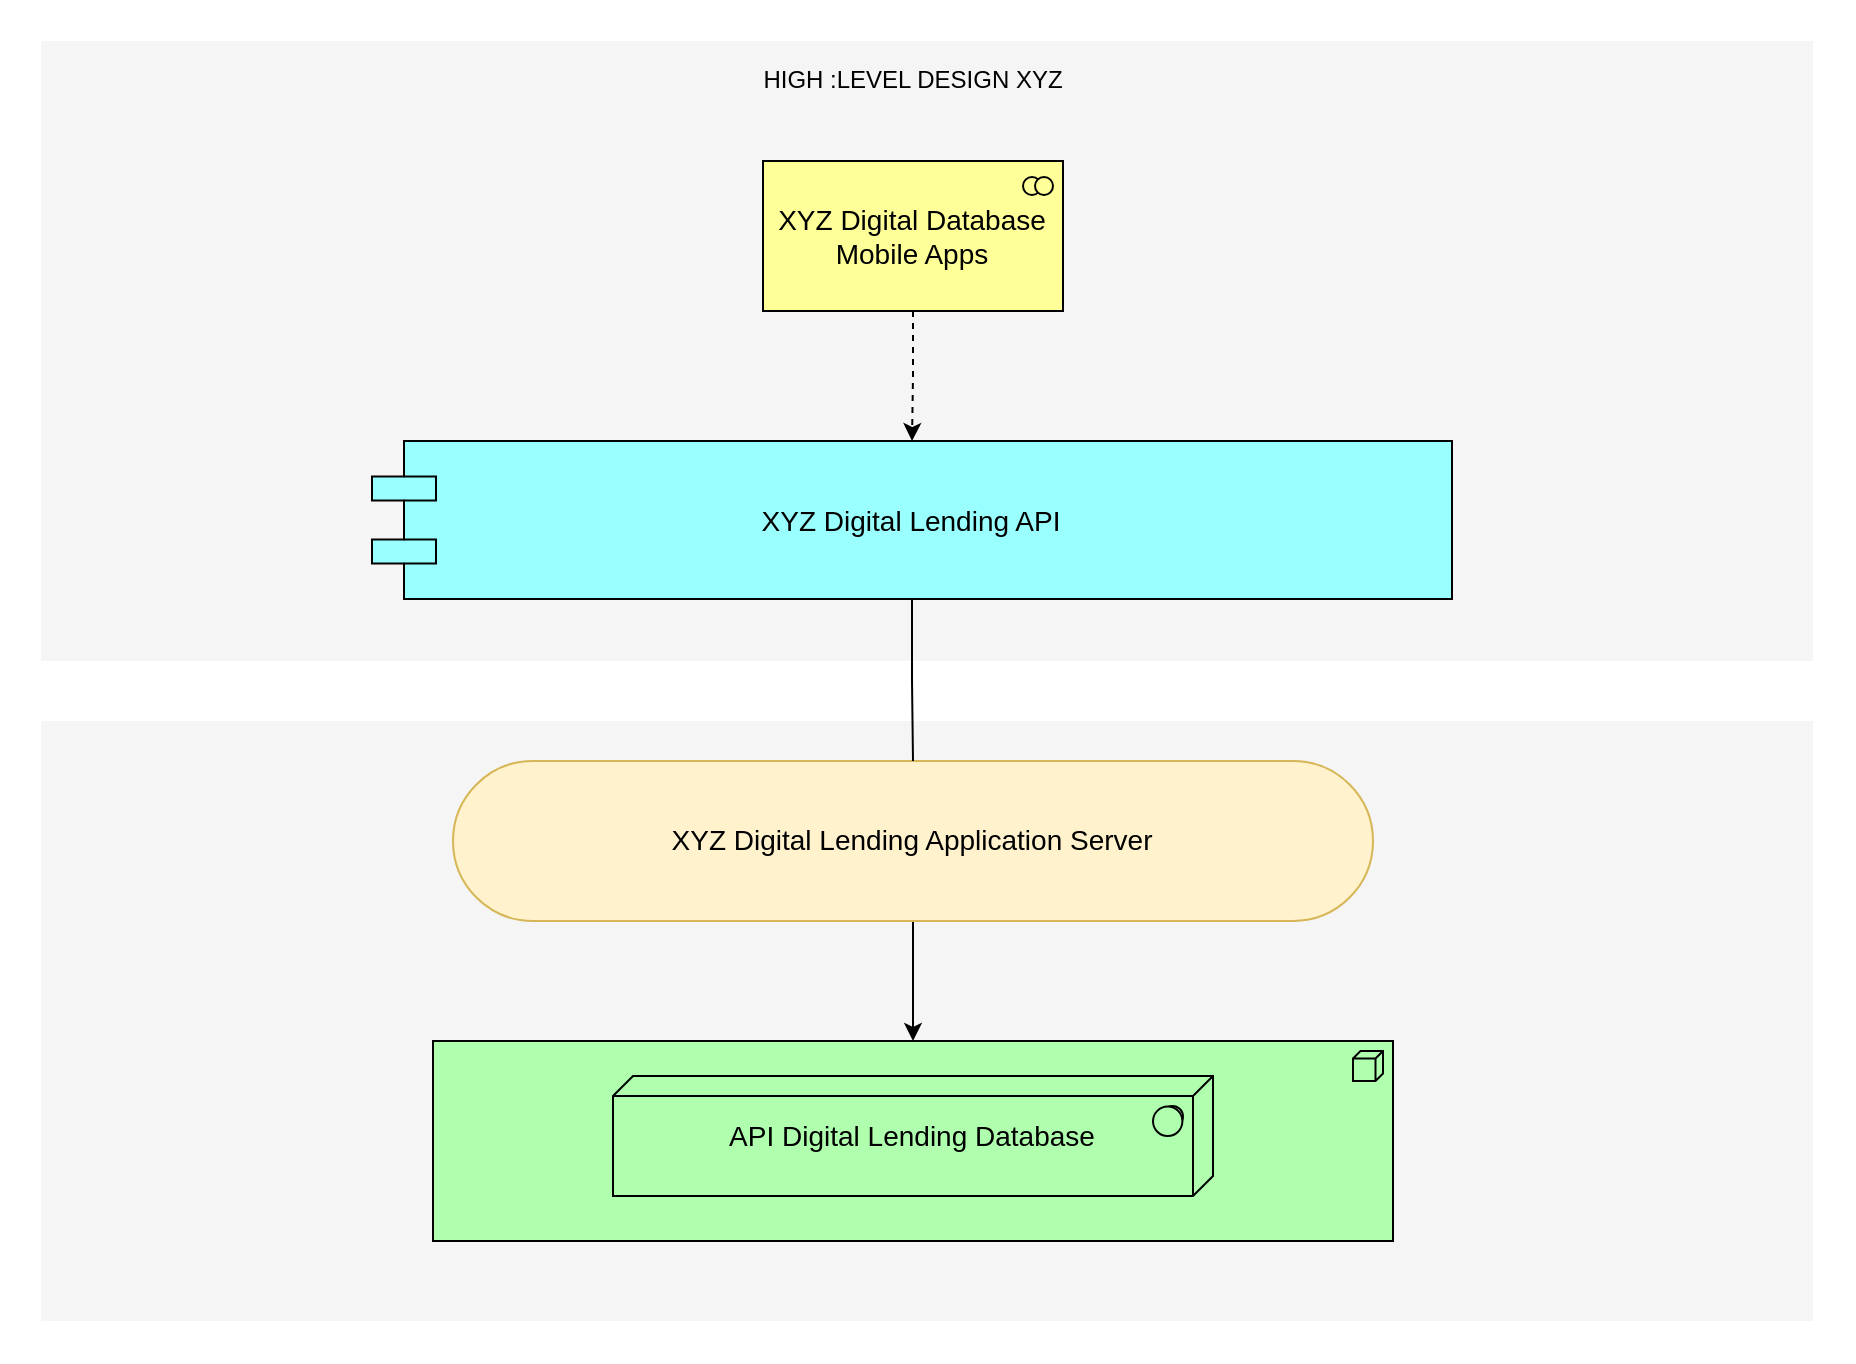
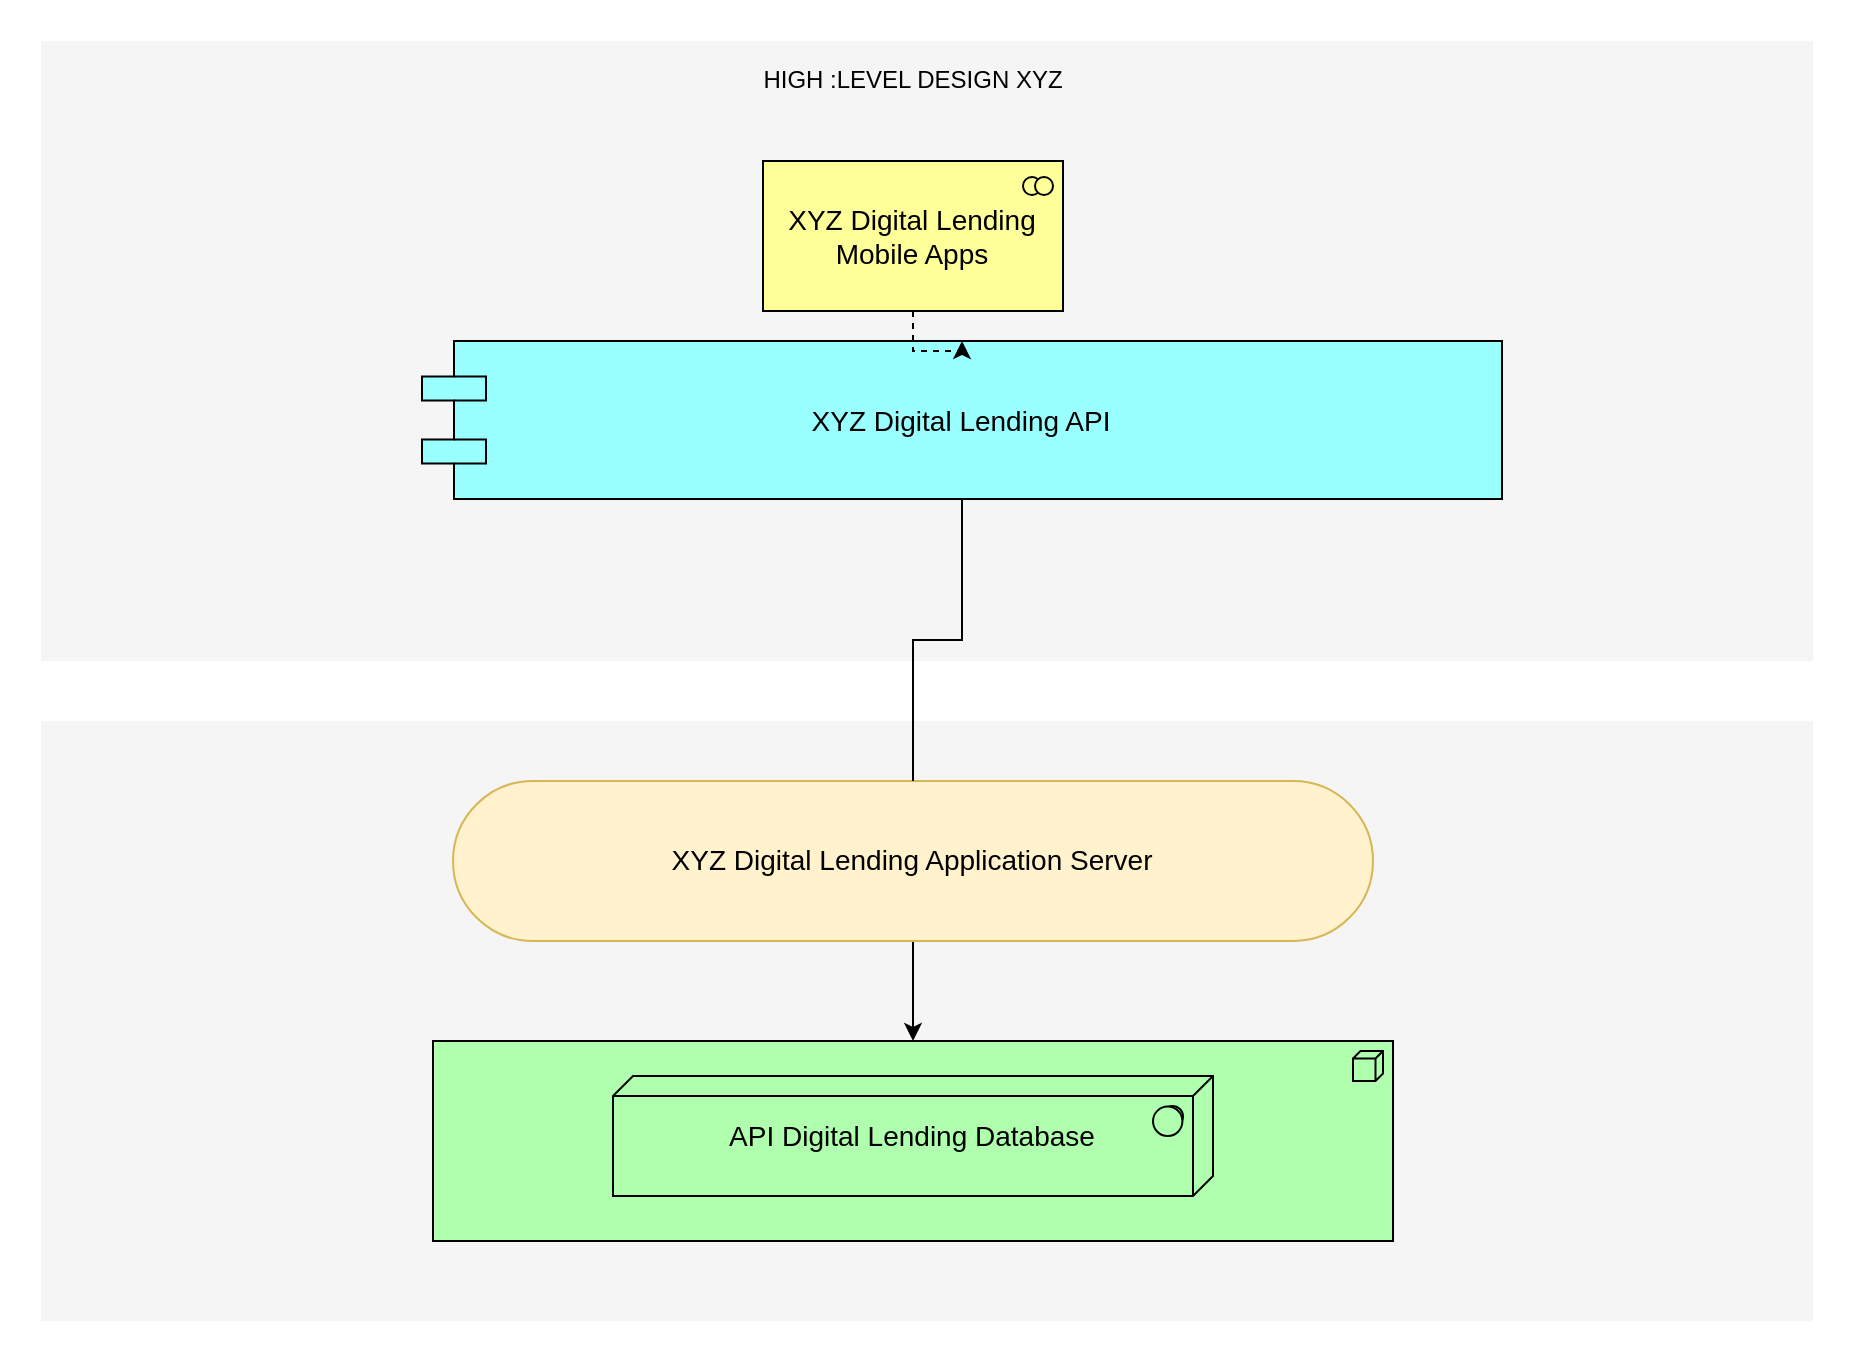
(913, 237) -> (913, 237)
(912, 520) -> (962, 420)
(913, 841) -> (913, 861)
